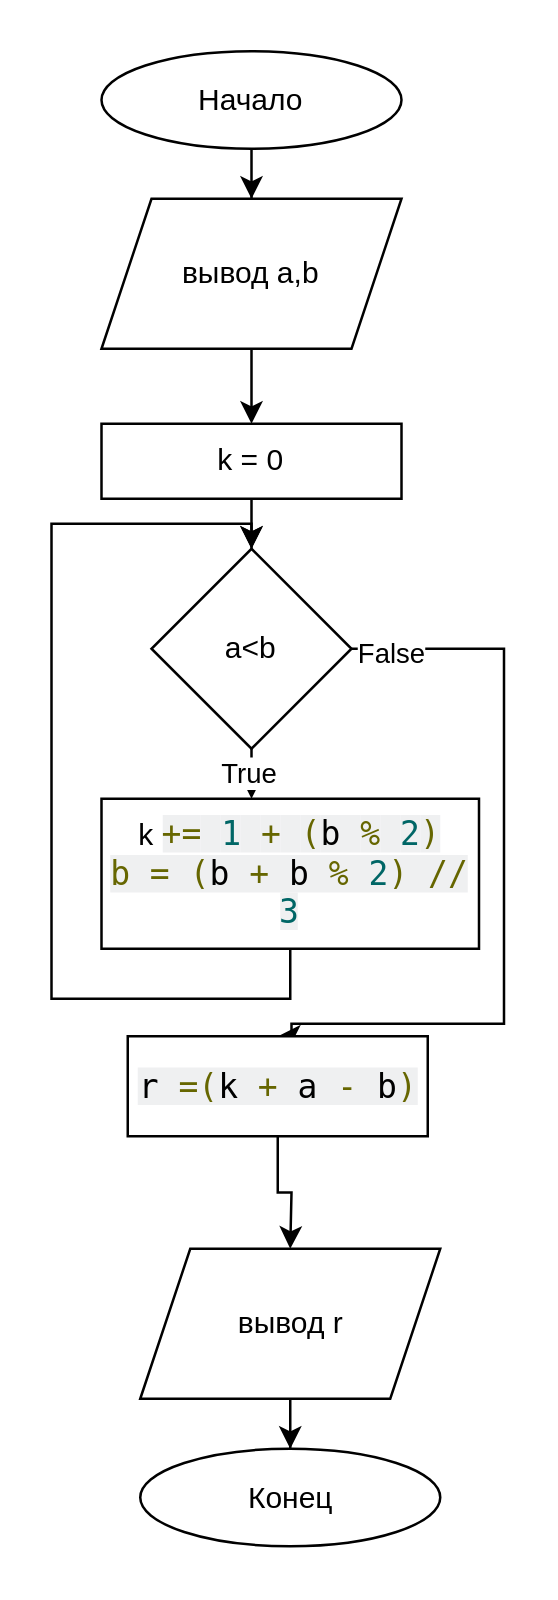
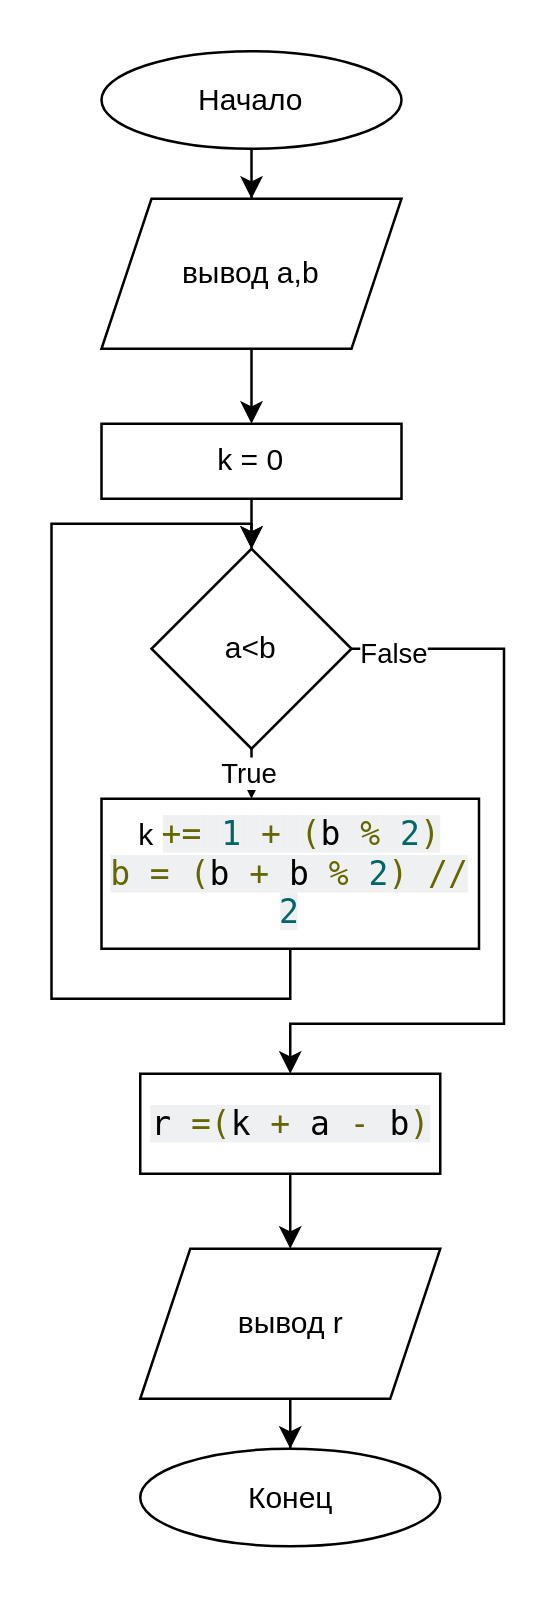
(290, 874) -> (290, 874)
(278, 1086) -> (290, 1124)
